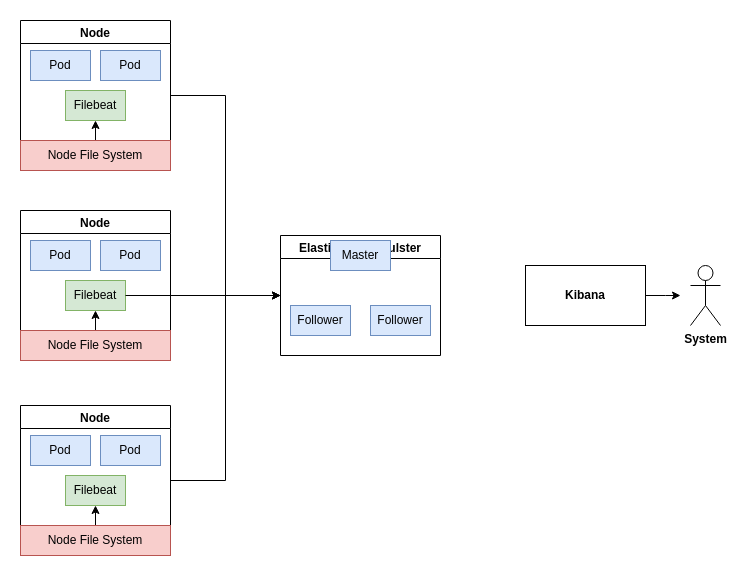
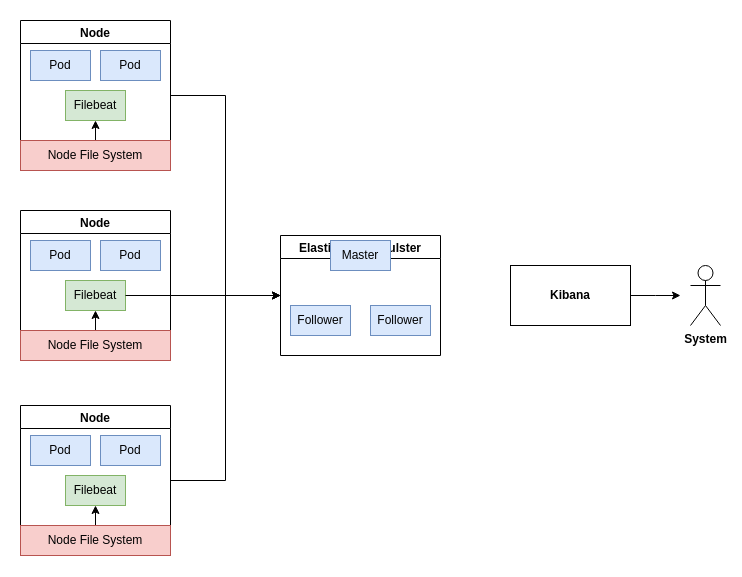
(586, 296) -> (571, 296)
